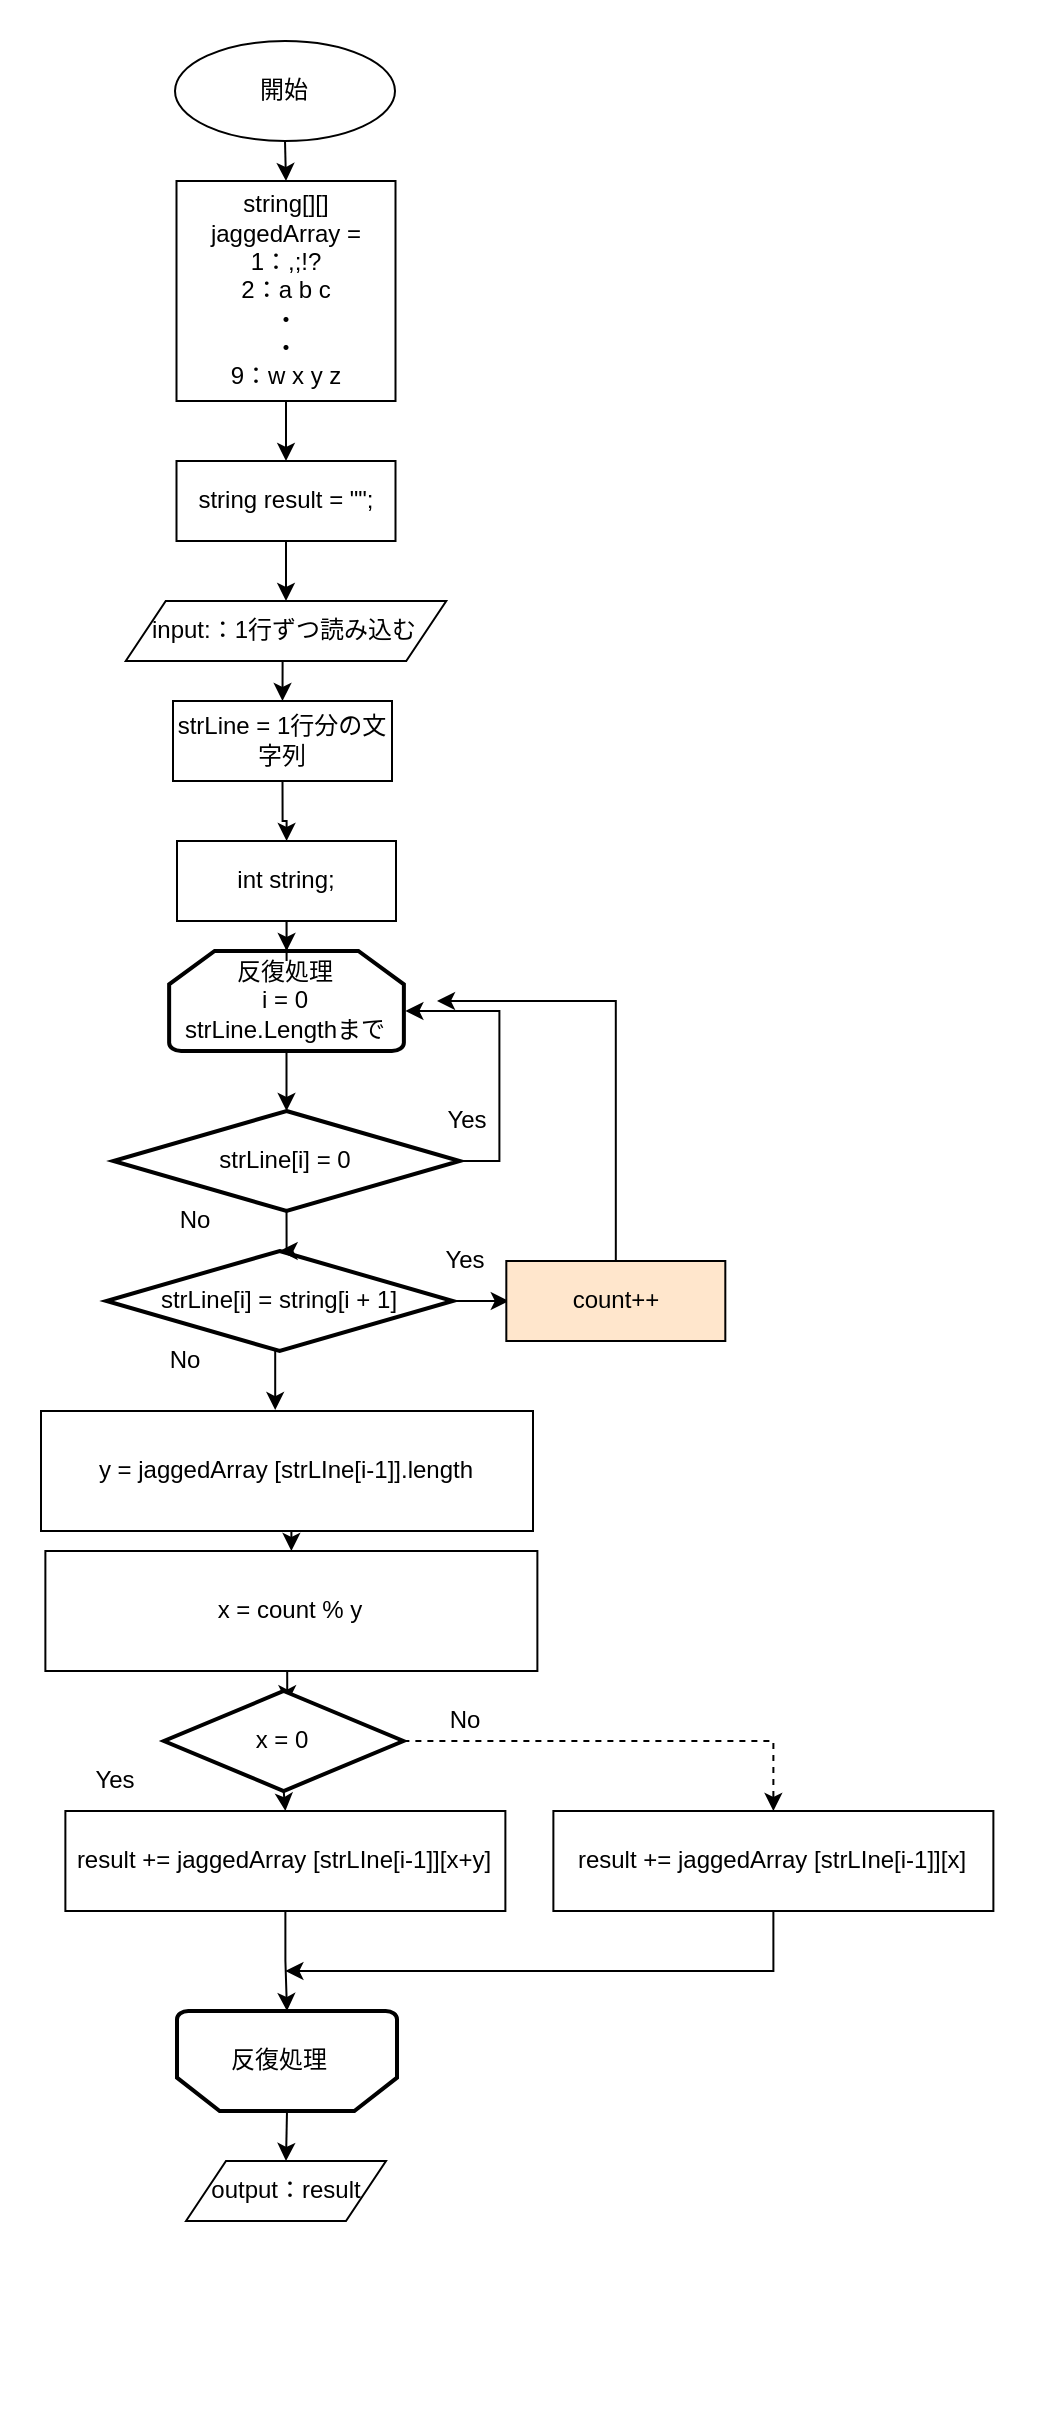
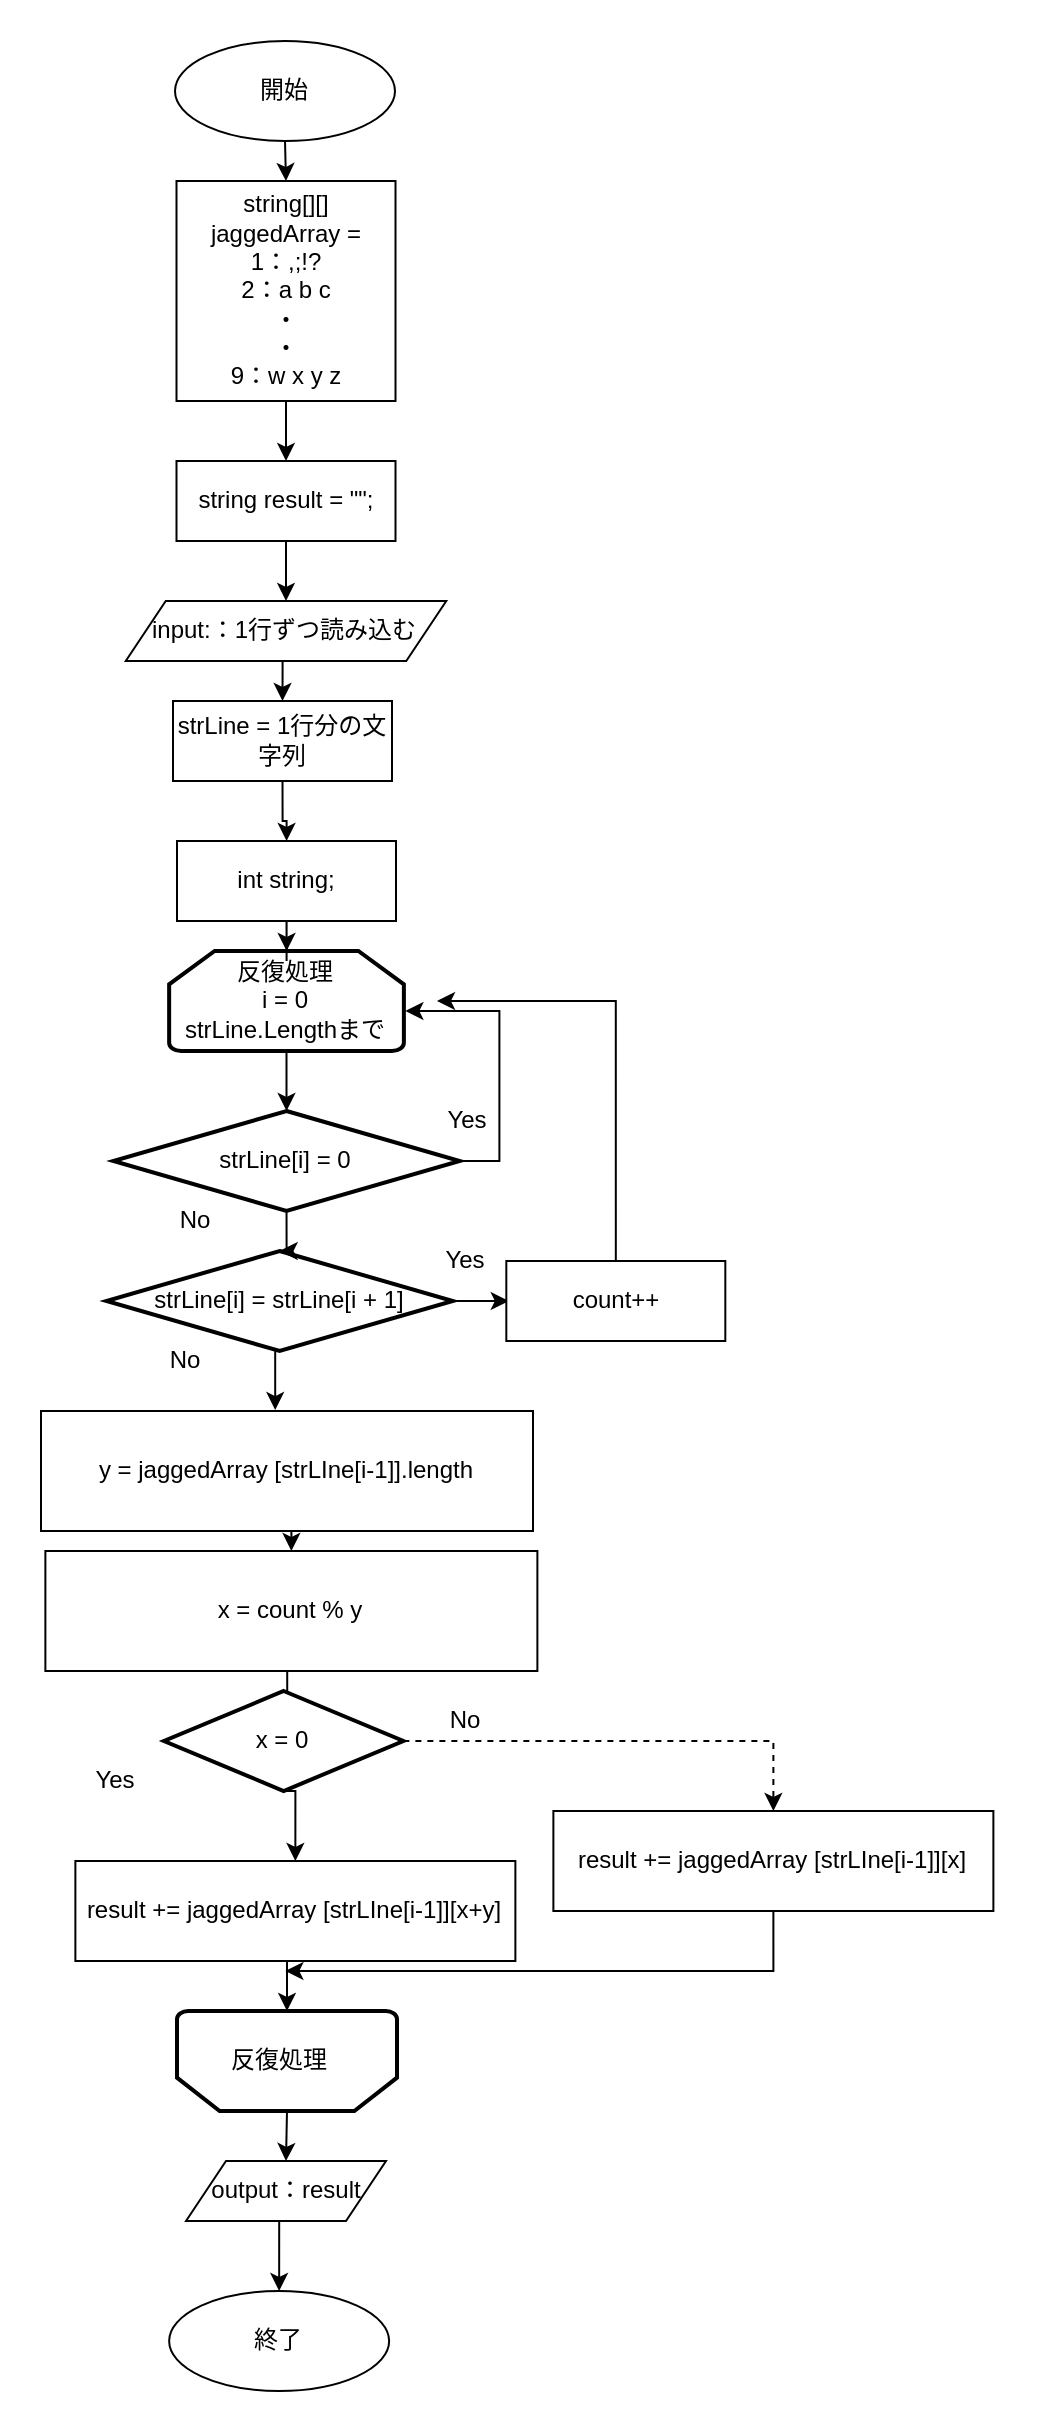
(280, 1301) -> (280, 1301)
(616, 1301) -> (616, 1301)
(287, 1689) -> (287, 1689)
(285, 1861) -> (295, 1911)
none -> (279, 2248)
none -> (279, 2341)
